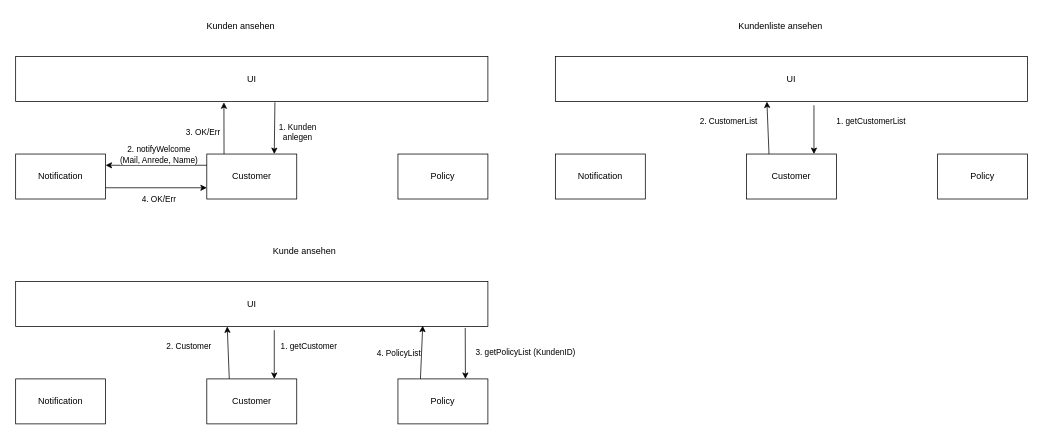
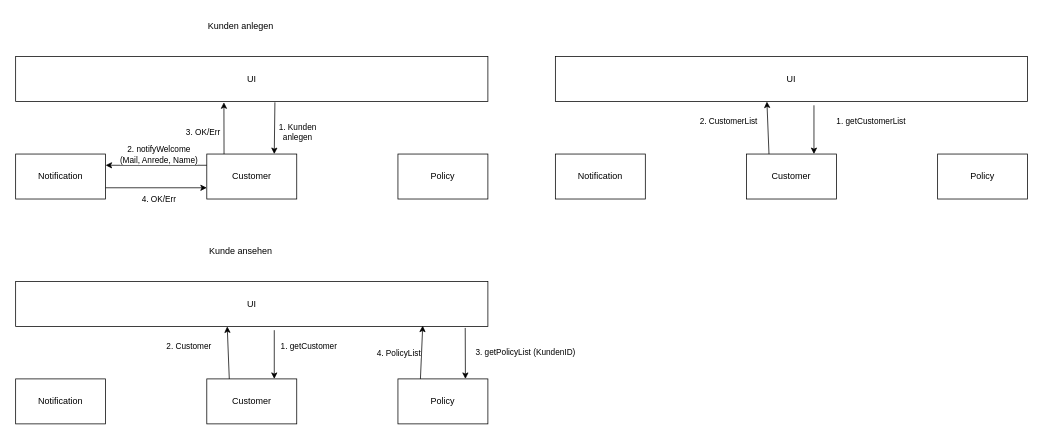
(241, 27) -> (241, 27)
(780, 27) -> none
(304, 252) -> (240, 252)
